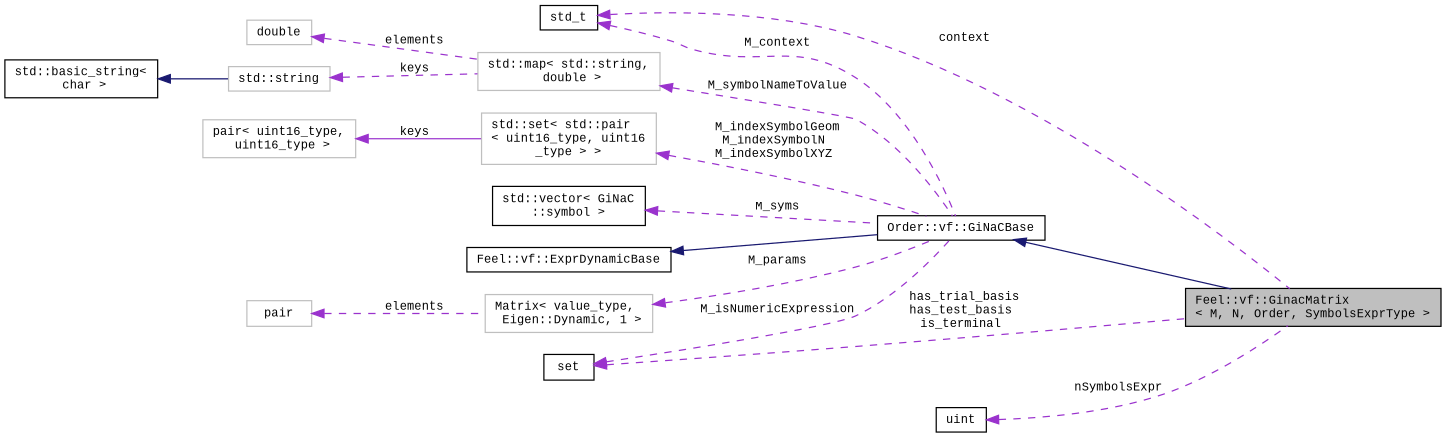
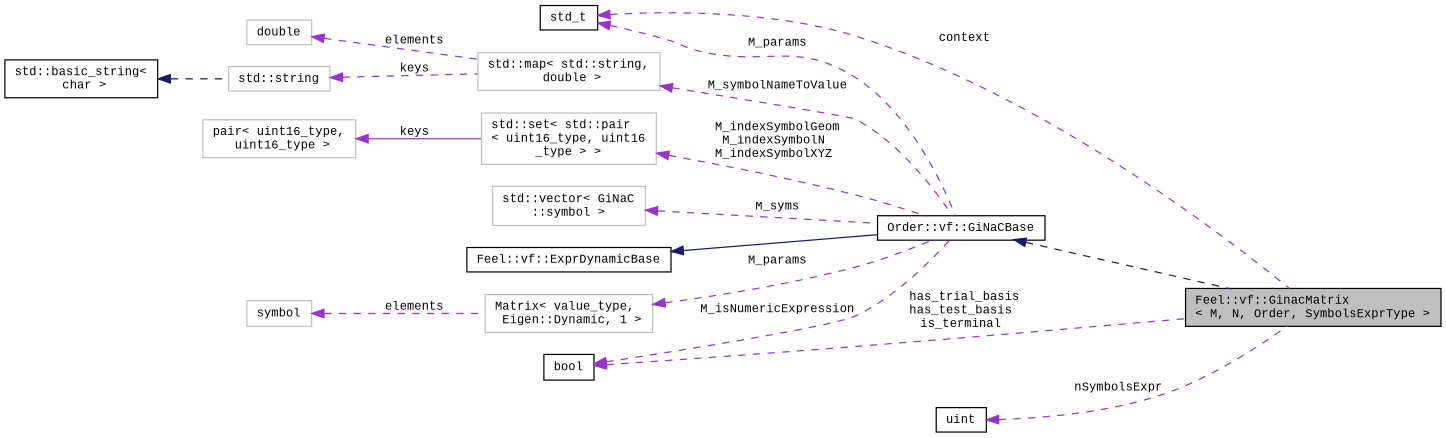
(774, 43) -> (774, 43)
(199, 79) -> (199, 79)
(569, 206) -> (569, 206)
(1129, 266) -> (1129, 266)
(279, 314) -> (279, 314)
(569, 367) -> (569, 367)
